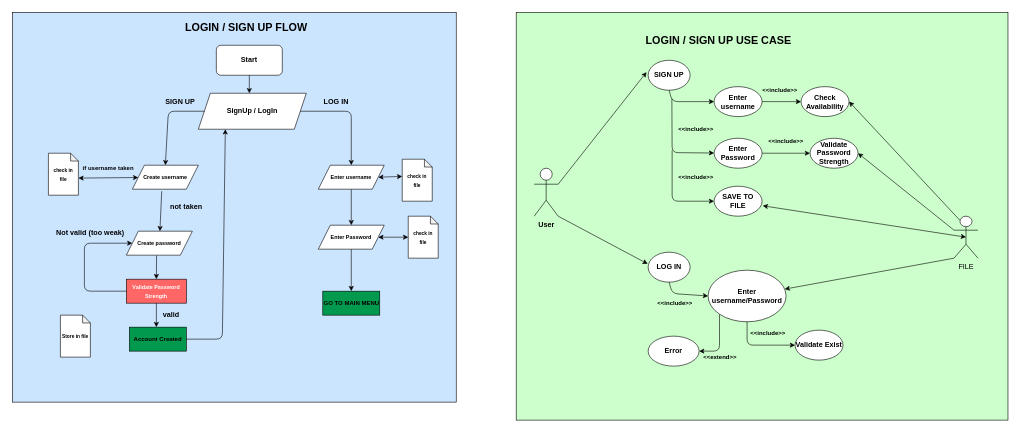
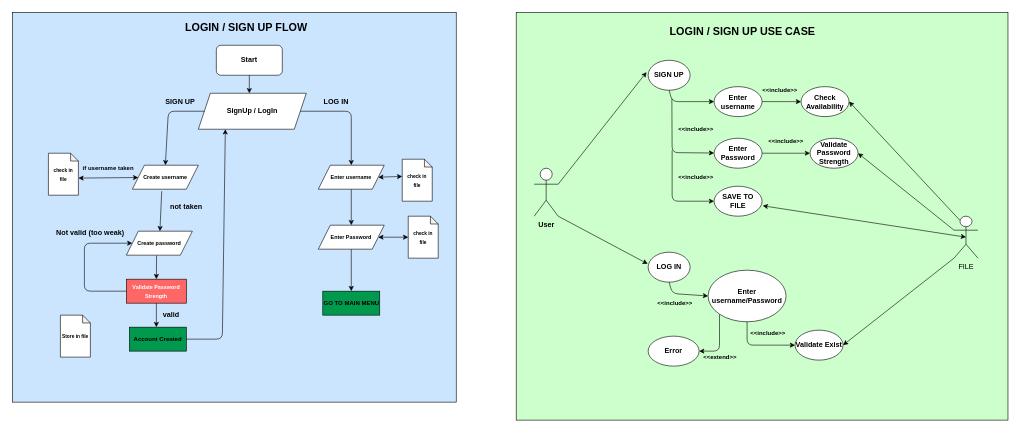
(719, 41) -> (743, 32)
(871, 273) -> (901, 300)
